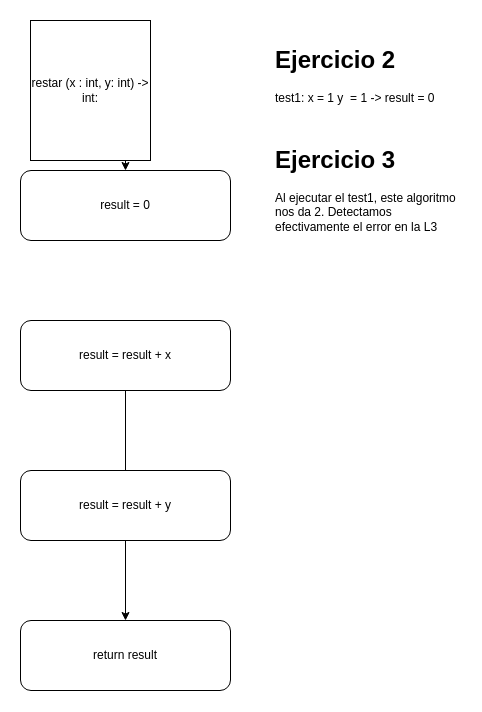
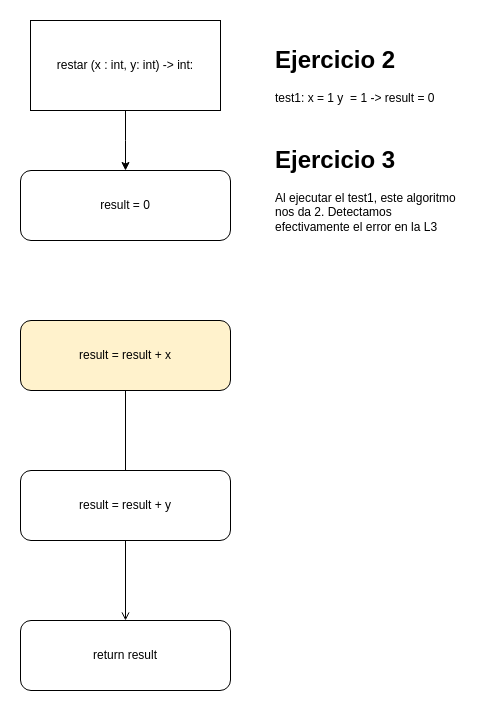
(91, 91) -> (126, 66)
(126, 356) -> (126, 356)
(126, 612) -> (126, 613)
